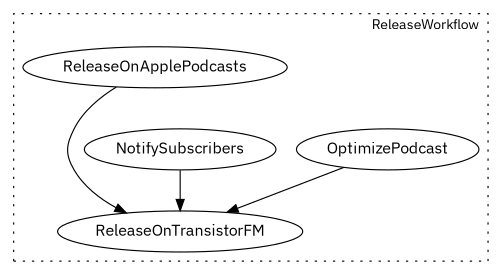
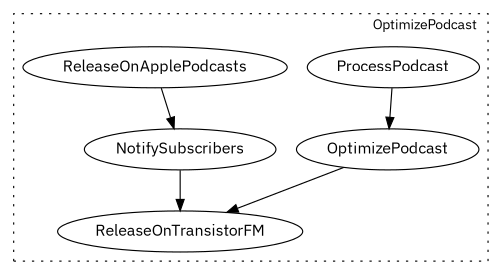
(425, 26) -> (425, 26)
none -> (393, 67)
(68, 148) -> (166, 103)
